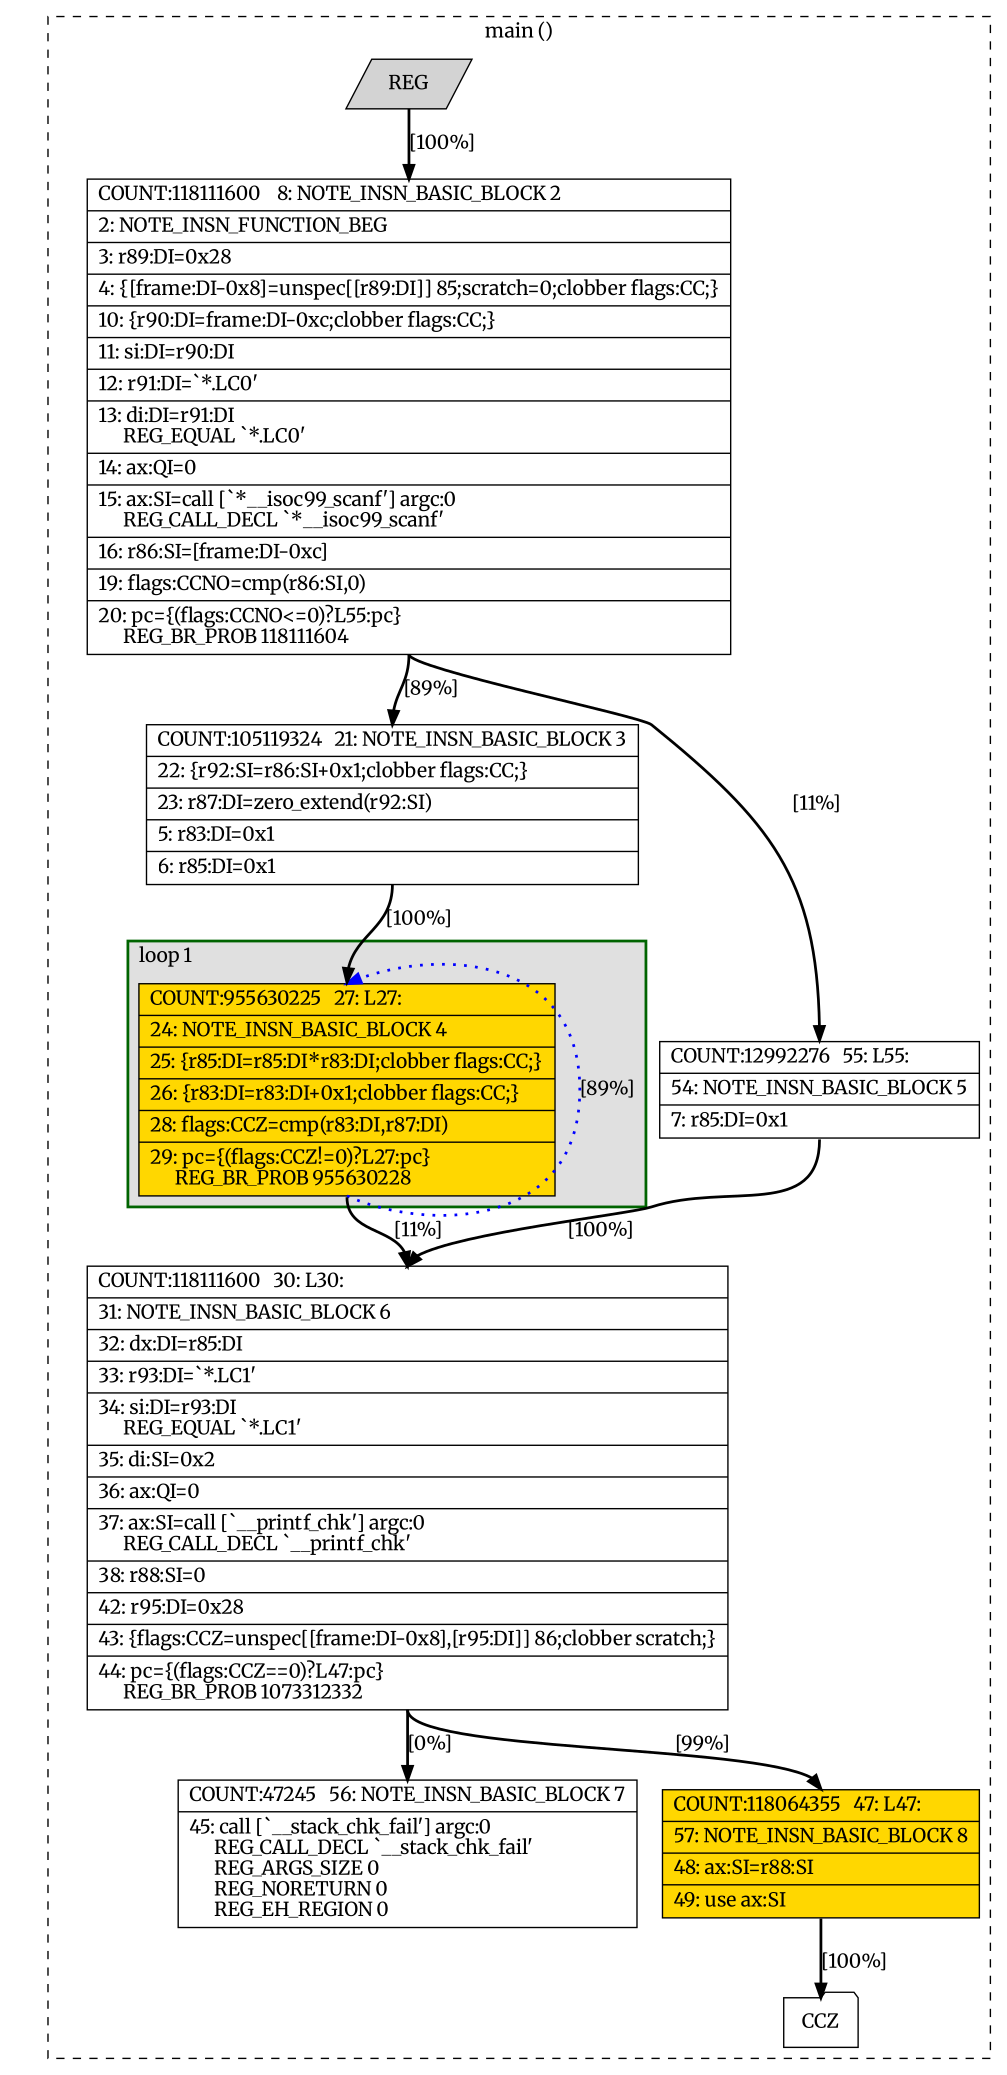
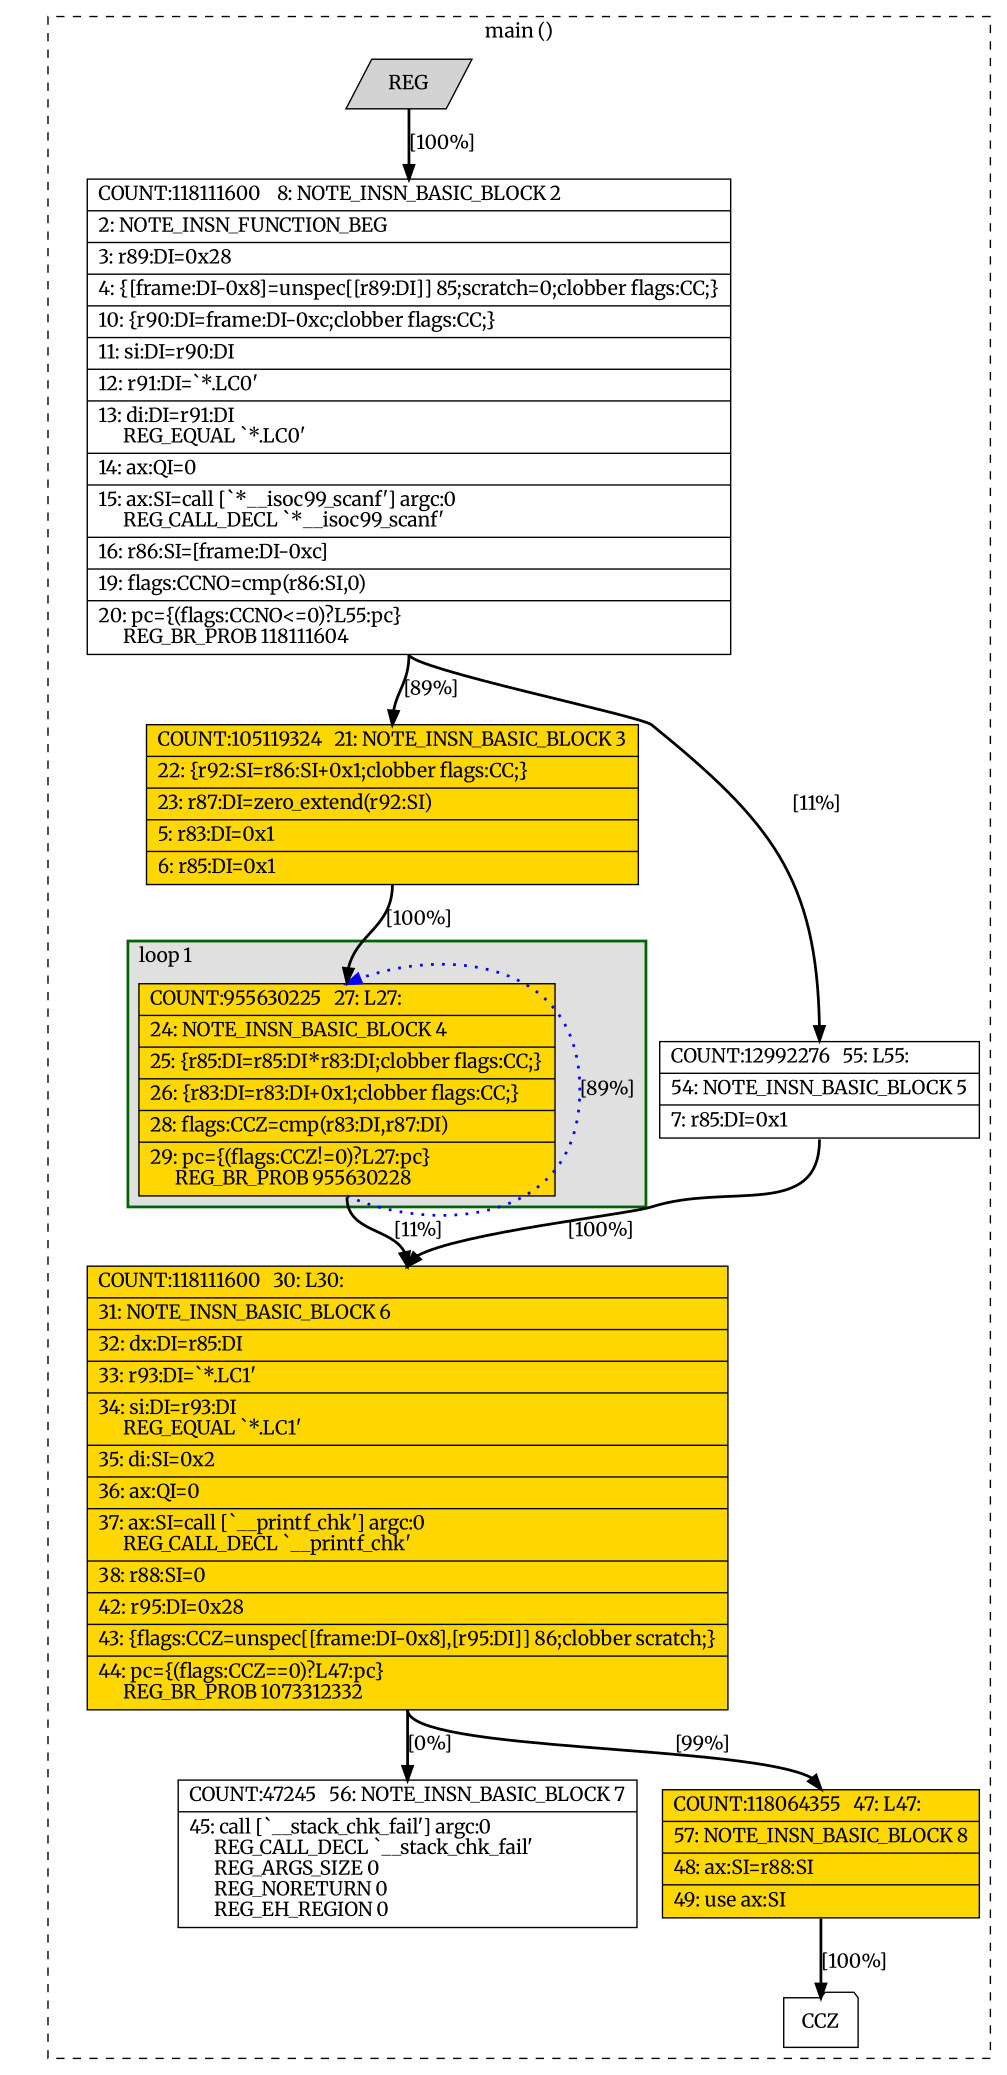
(392, 805) -> (392, 805)
(408, 1488) -> (408, 1488)
